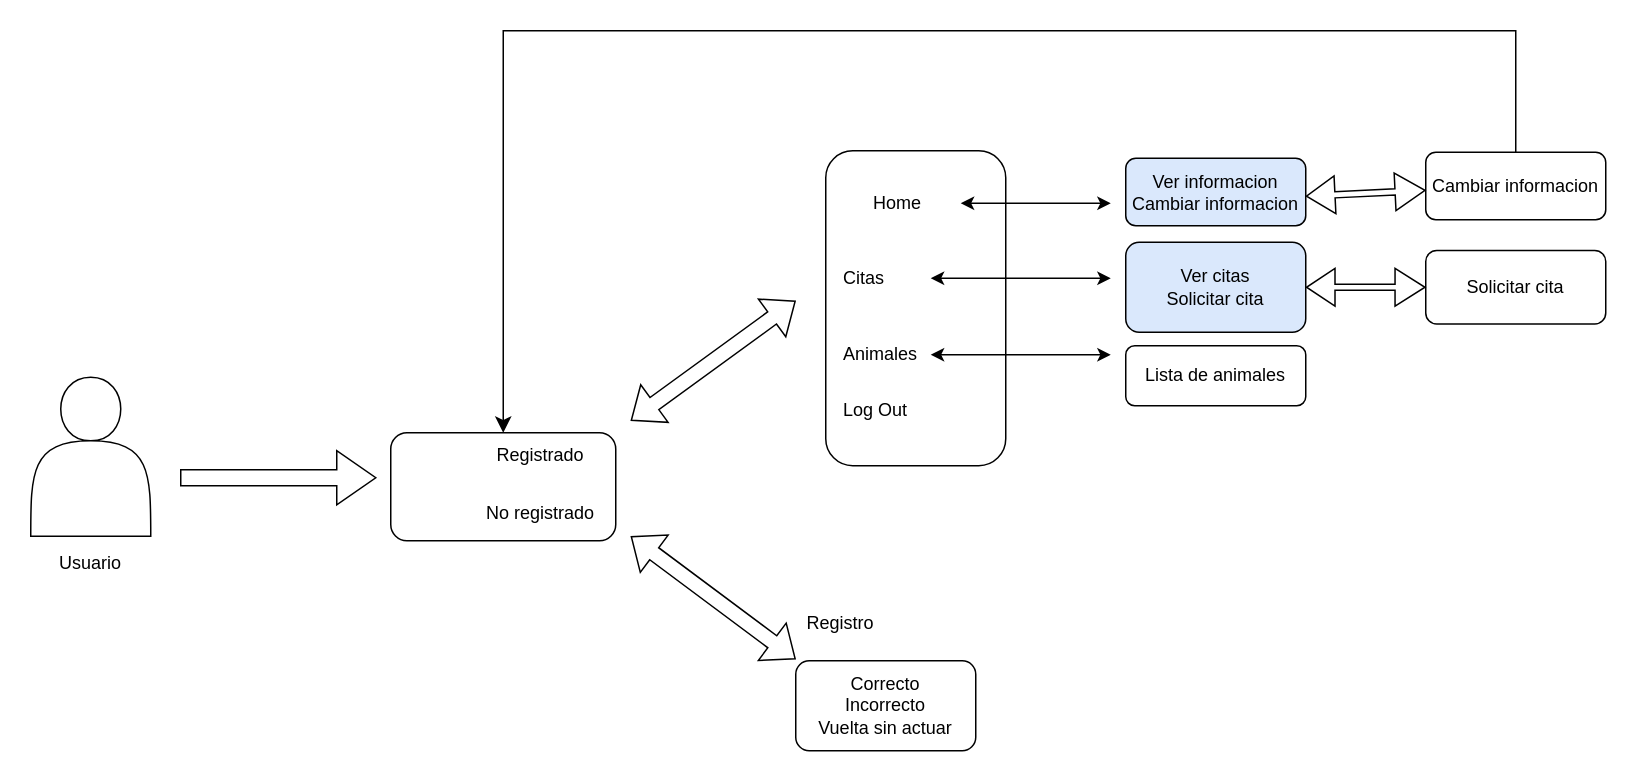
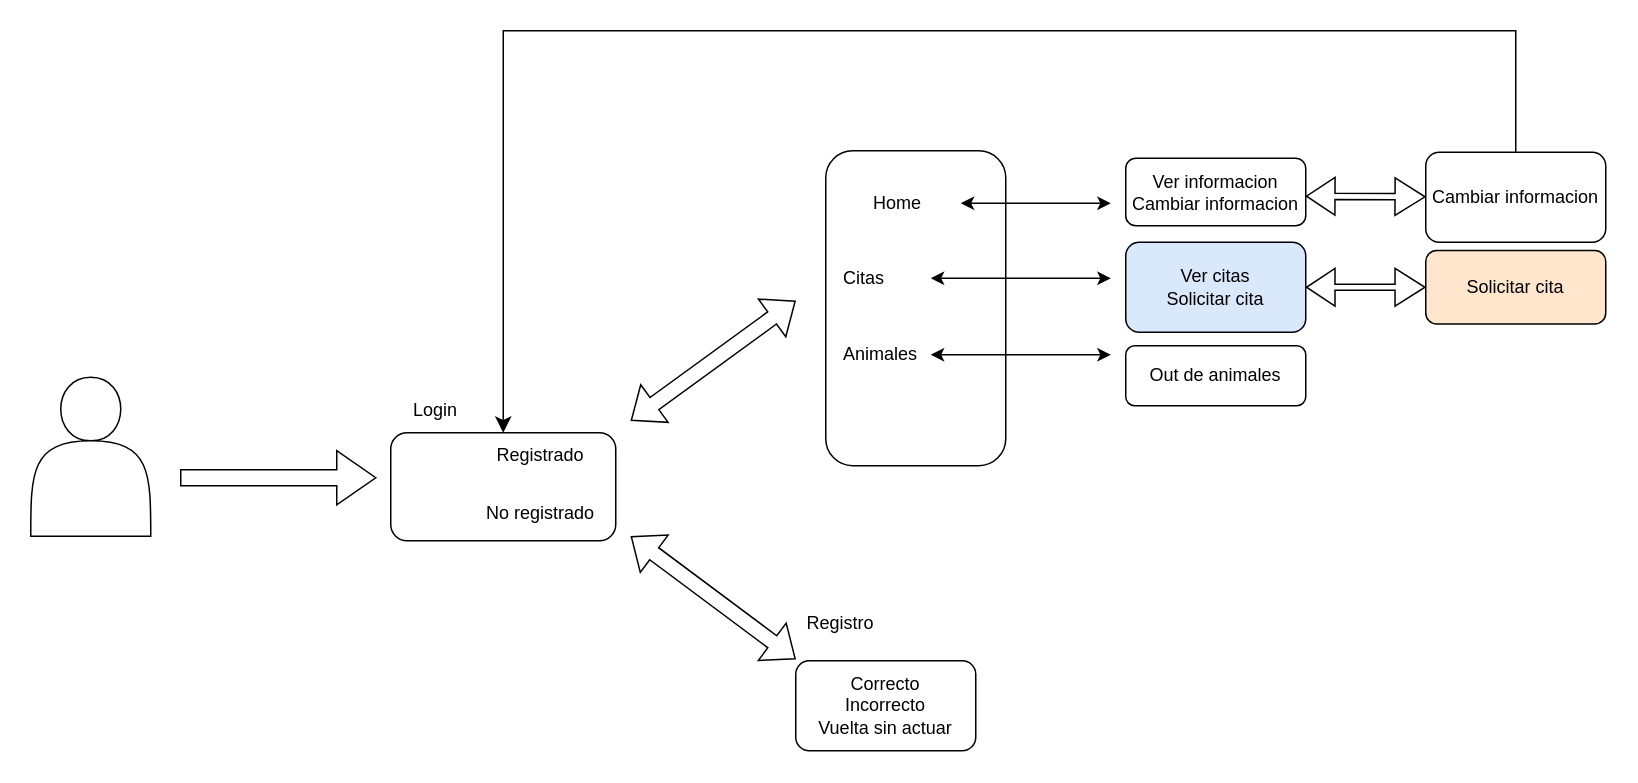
(1516, 186) -> (1516, 197)
(1216, 192) -> (1216, 192)
(1516, 287) -> (1516, 287)
(1216, 376) -> (1216, 376)
none -> (436, 410)
(886, 410) -> none
(91, 563) -> none
